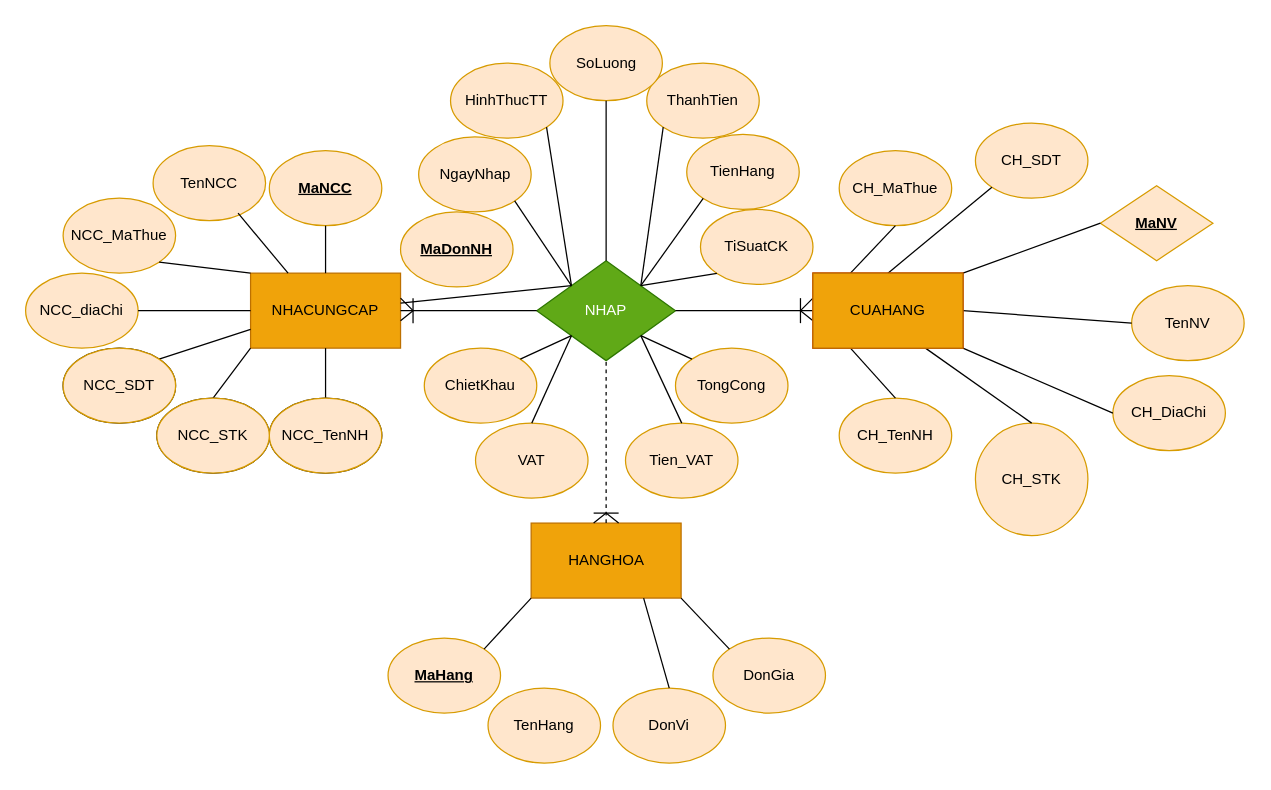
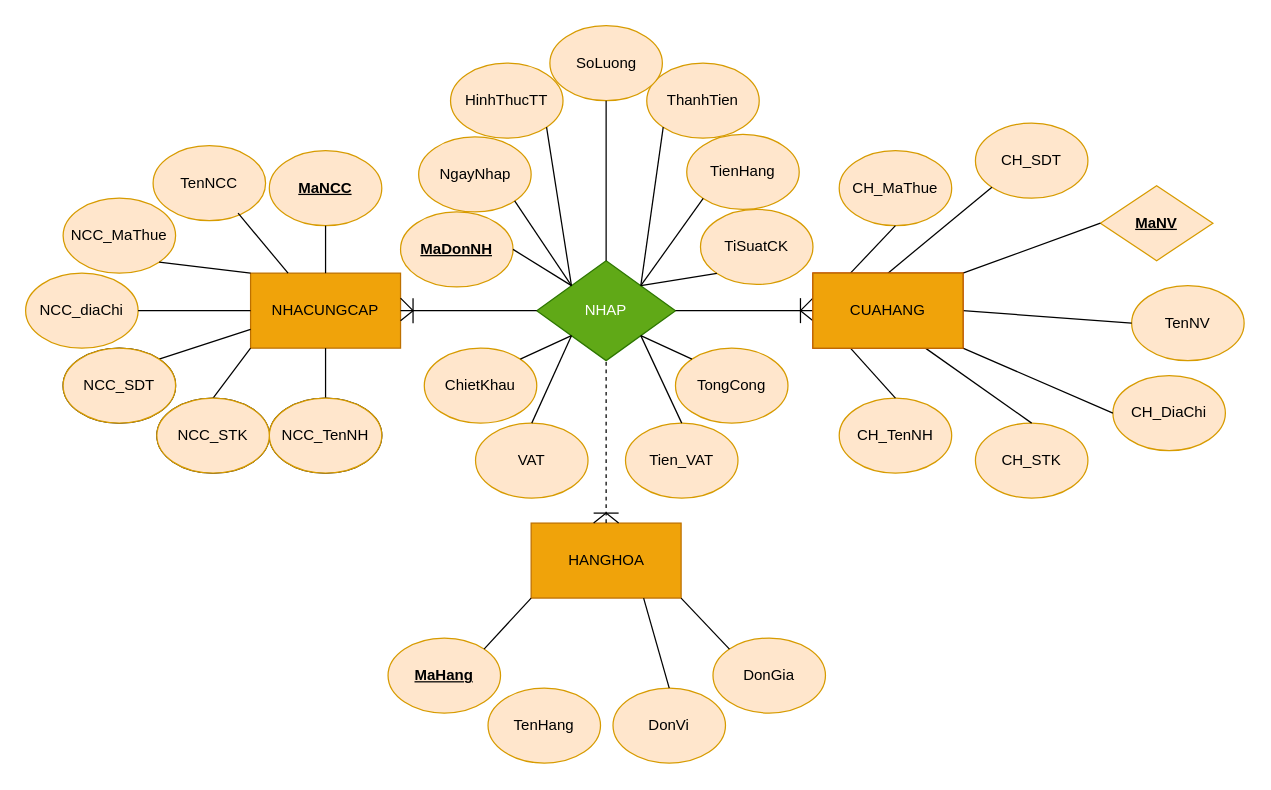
(486, 294) -> (539, 265)
(1032, 479) -> (1032, 461)
